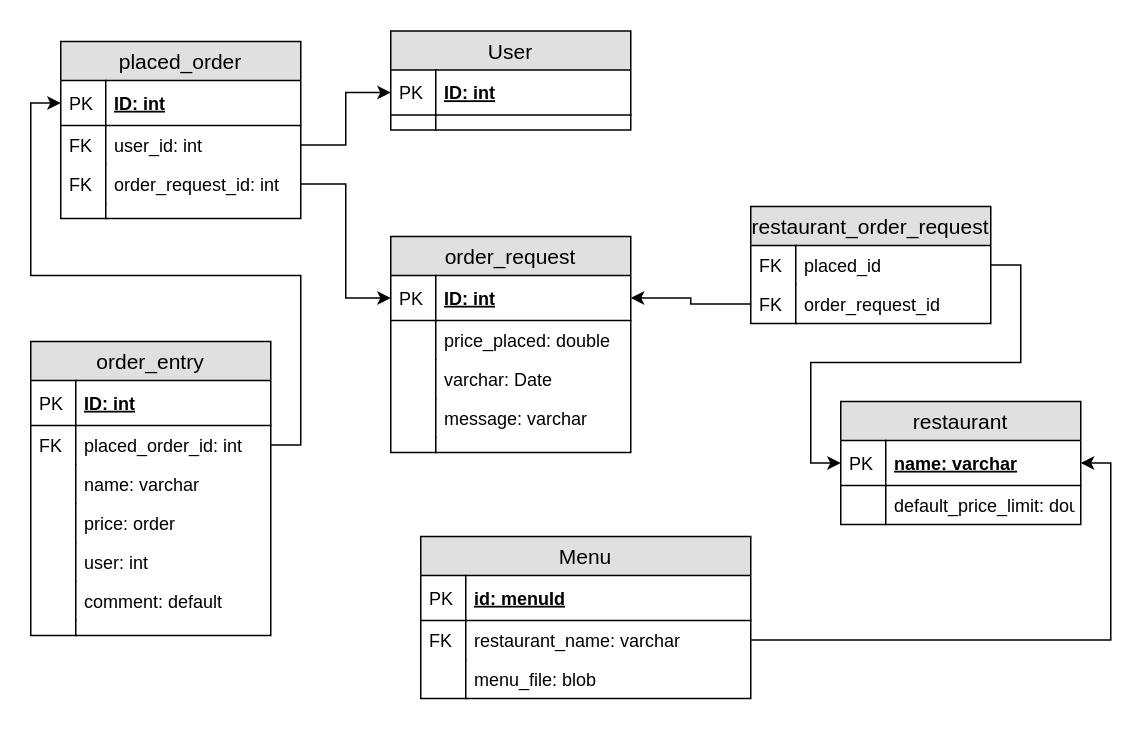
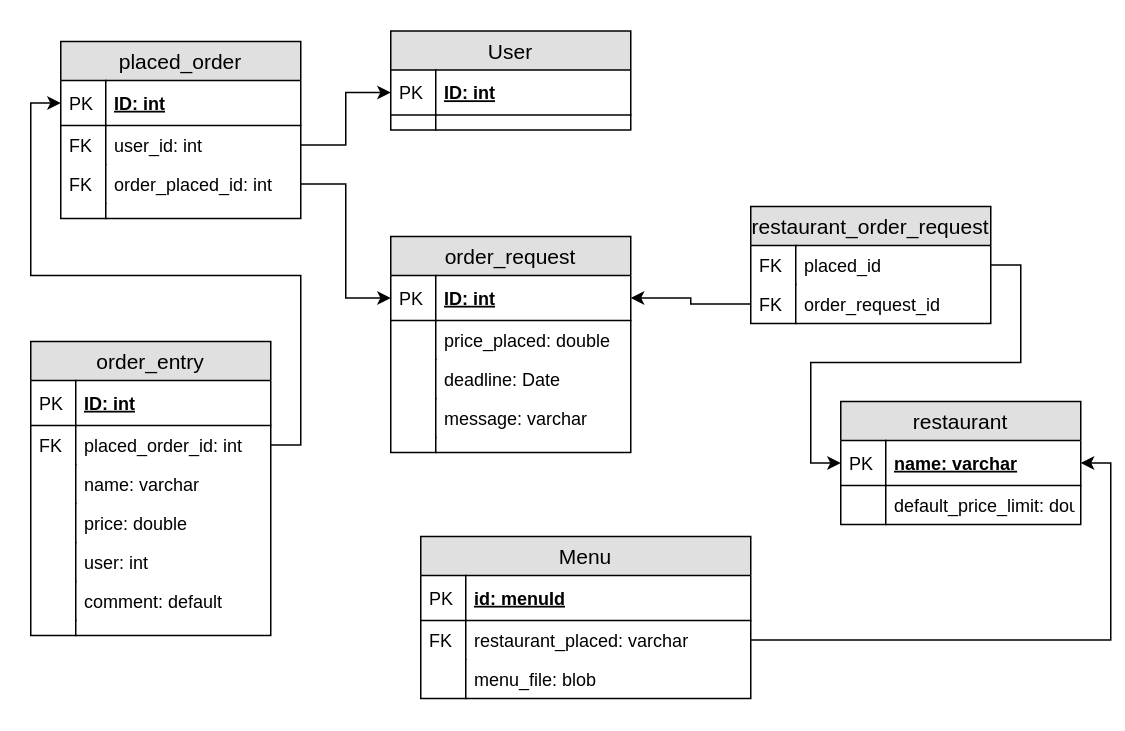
(210, 185) -> (203, 185)
(505, 380) -> (505, 380)
(137, 524) -> (140, 524)
(590, 641) -> (598, 641)
